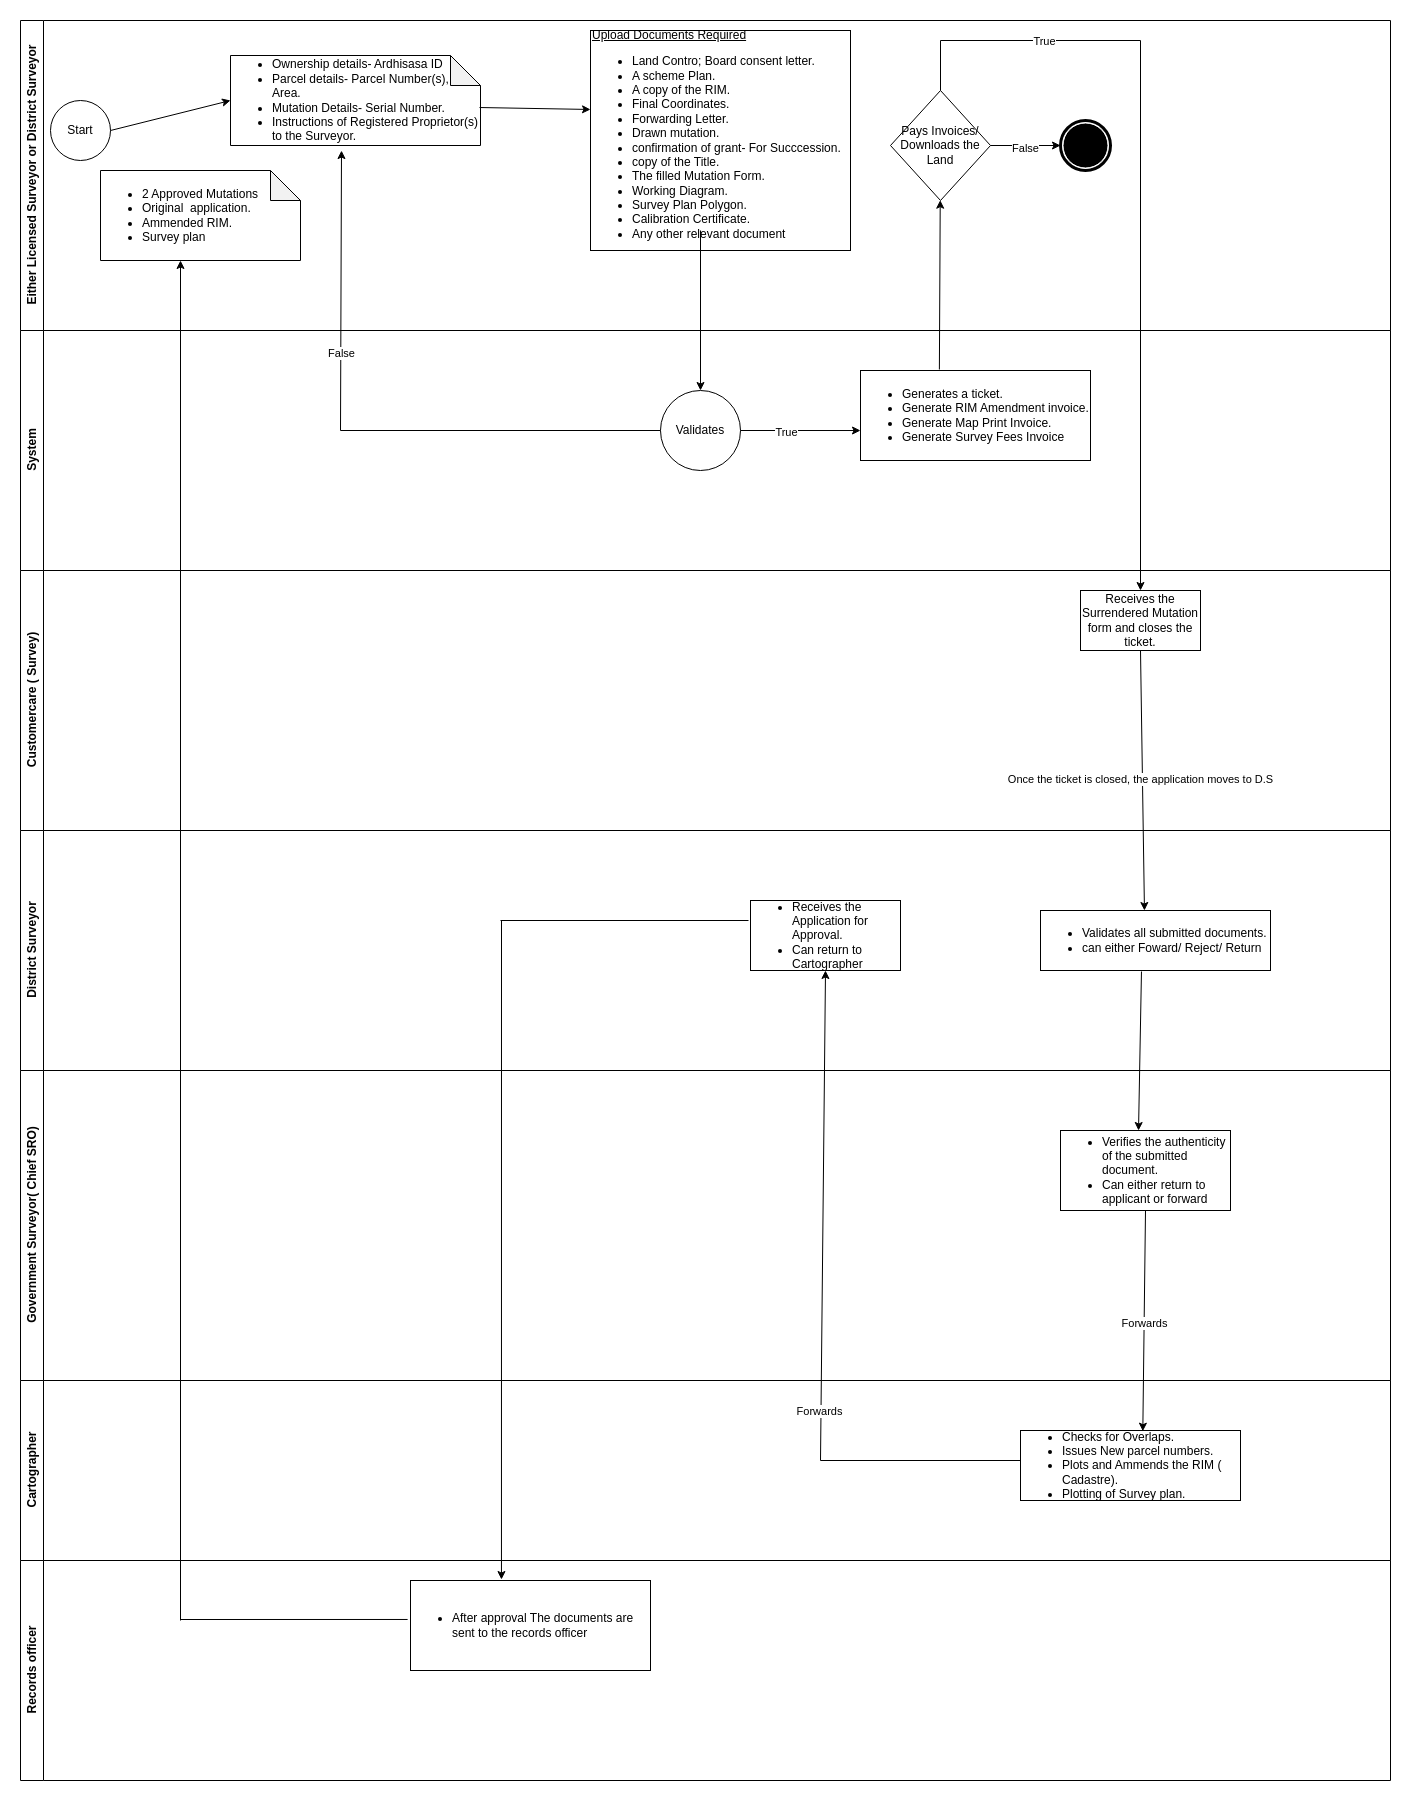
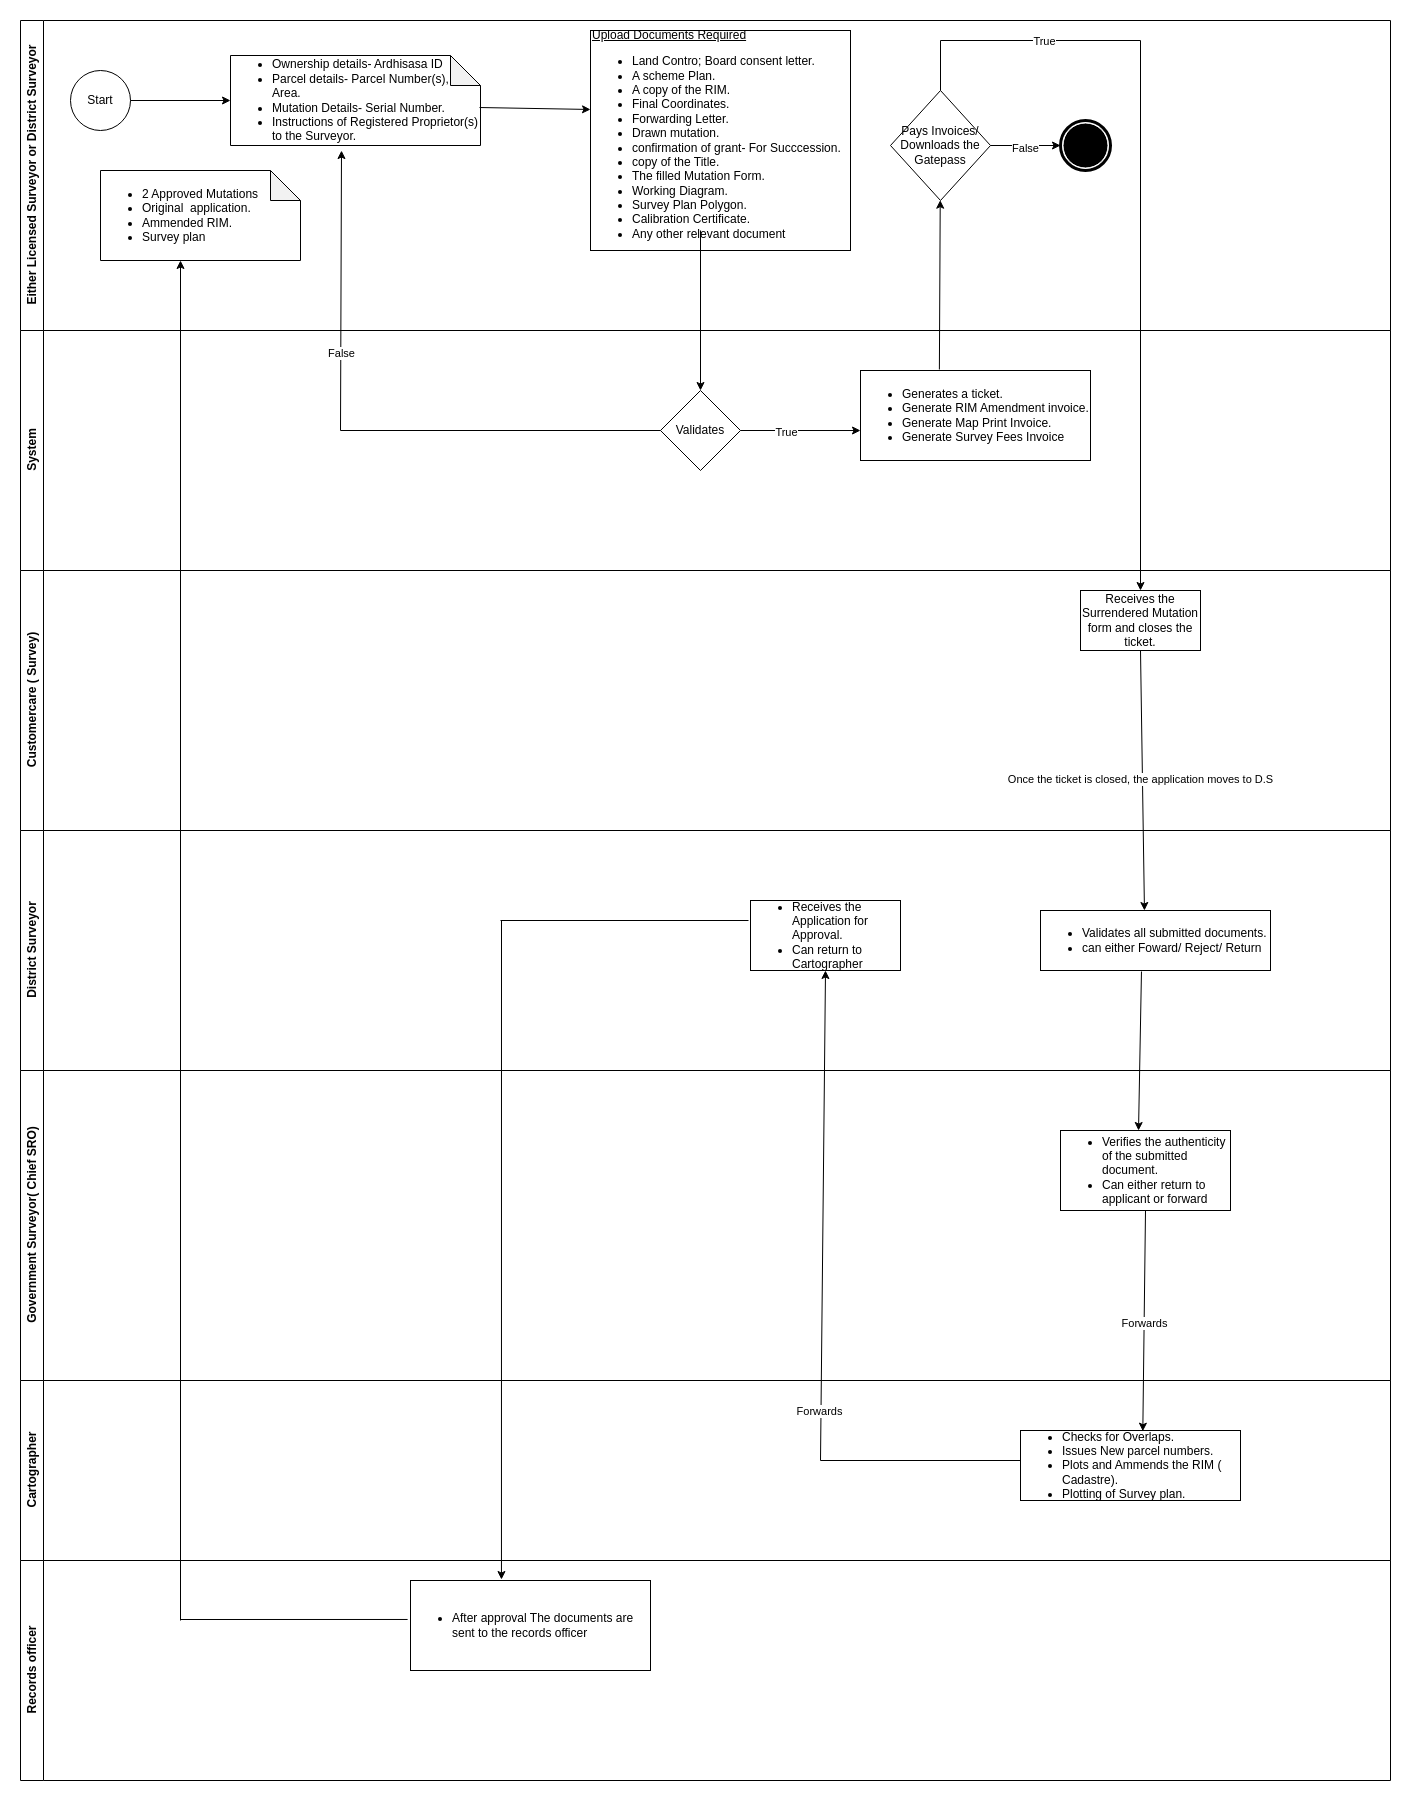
(81, 131) -> (101, 101)
(941, 146) -> (941, 146)
(701, 431) -> (701, 431)
